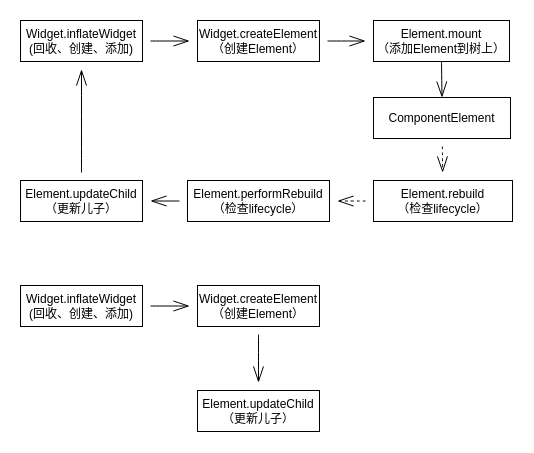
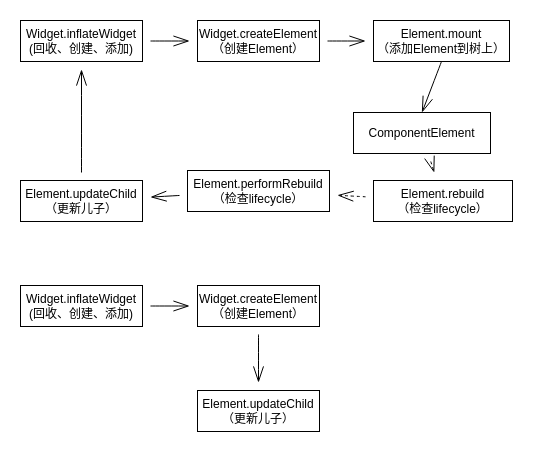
(442, 118) -> (422, 133)
(259, 201) -> (259, 191)
